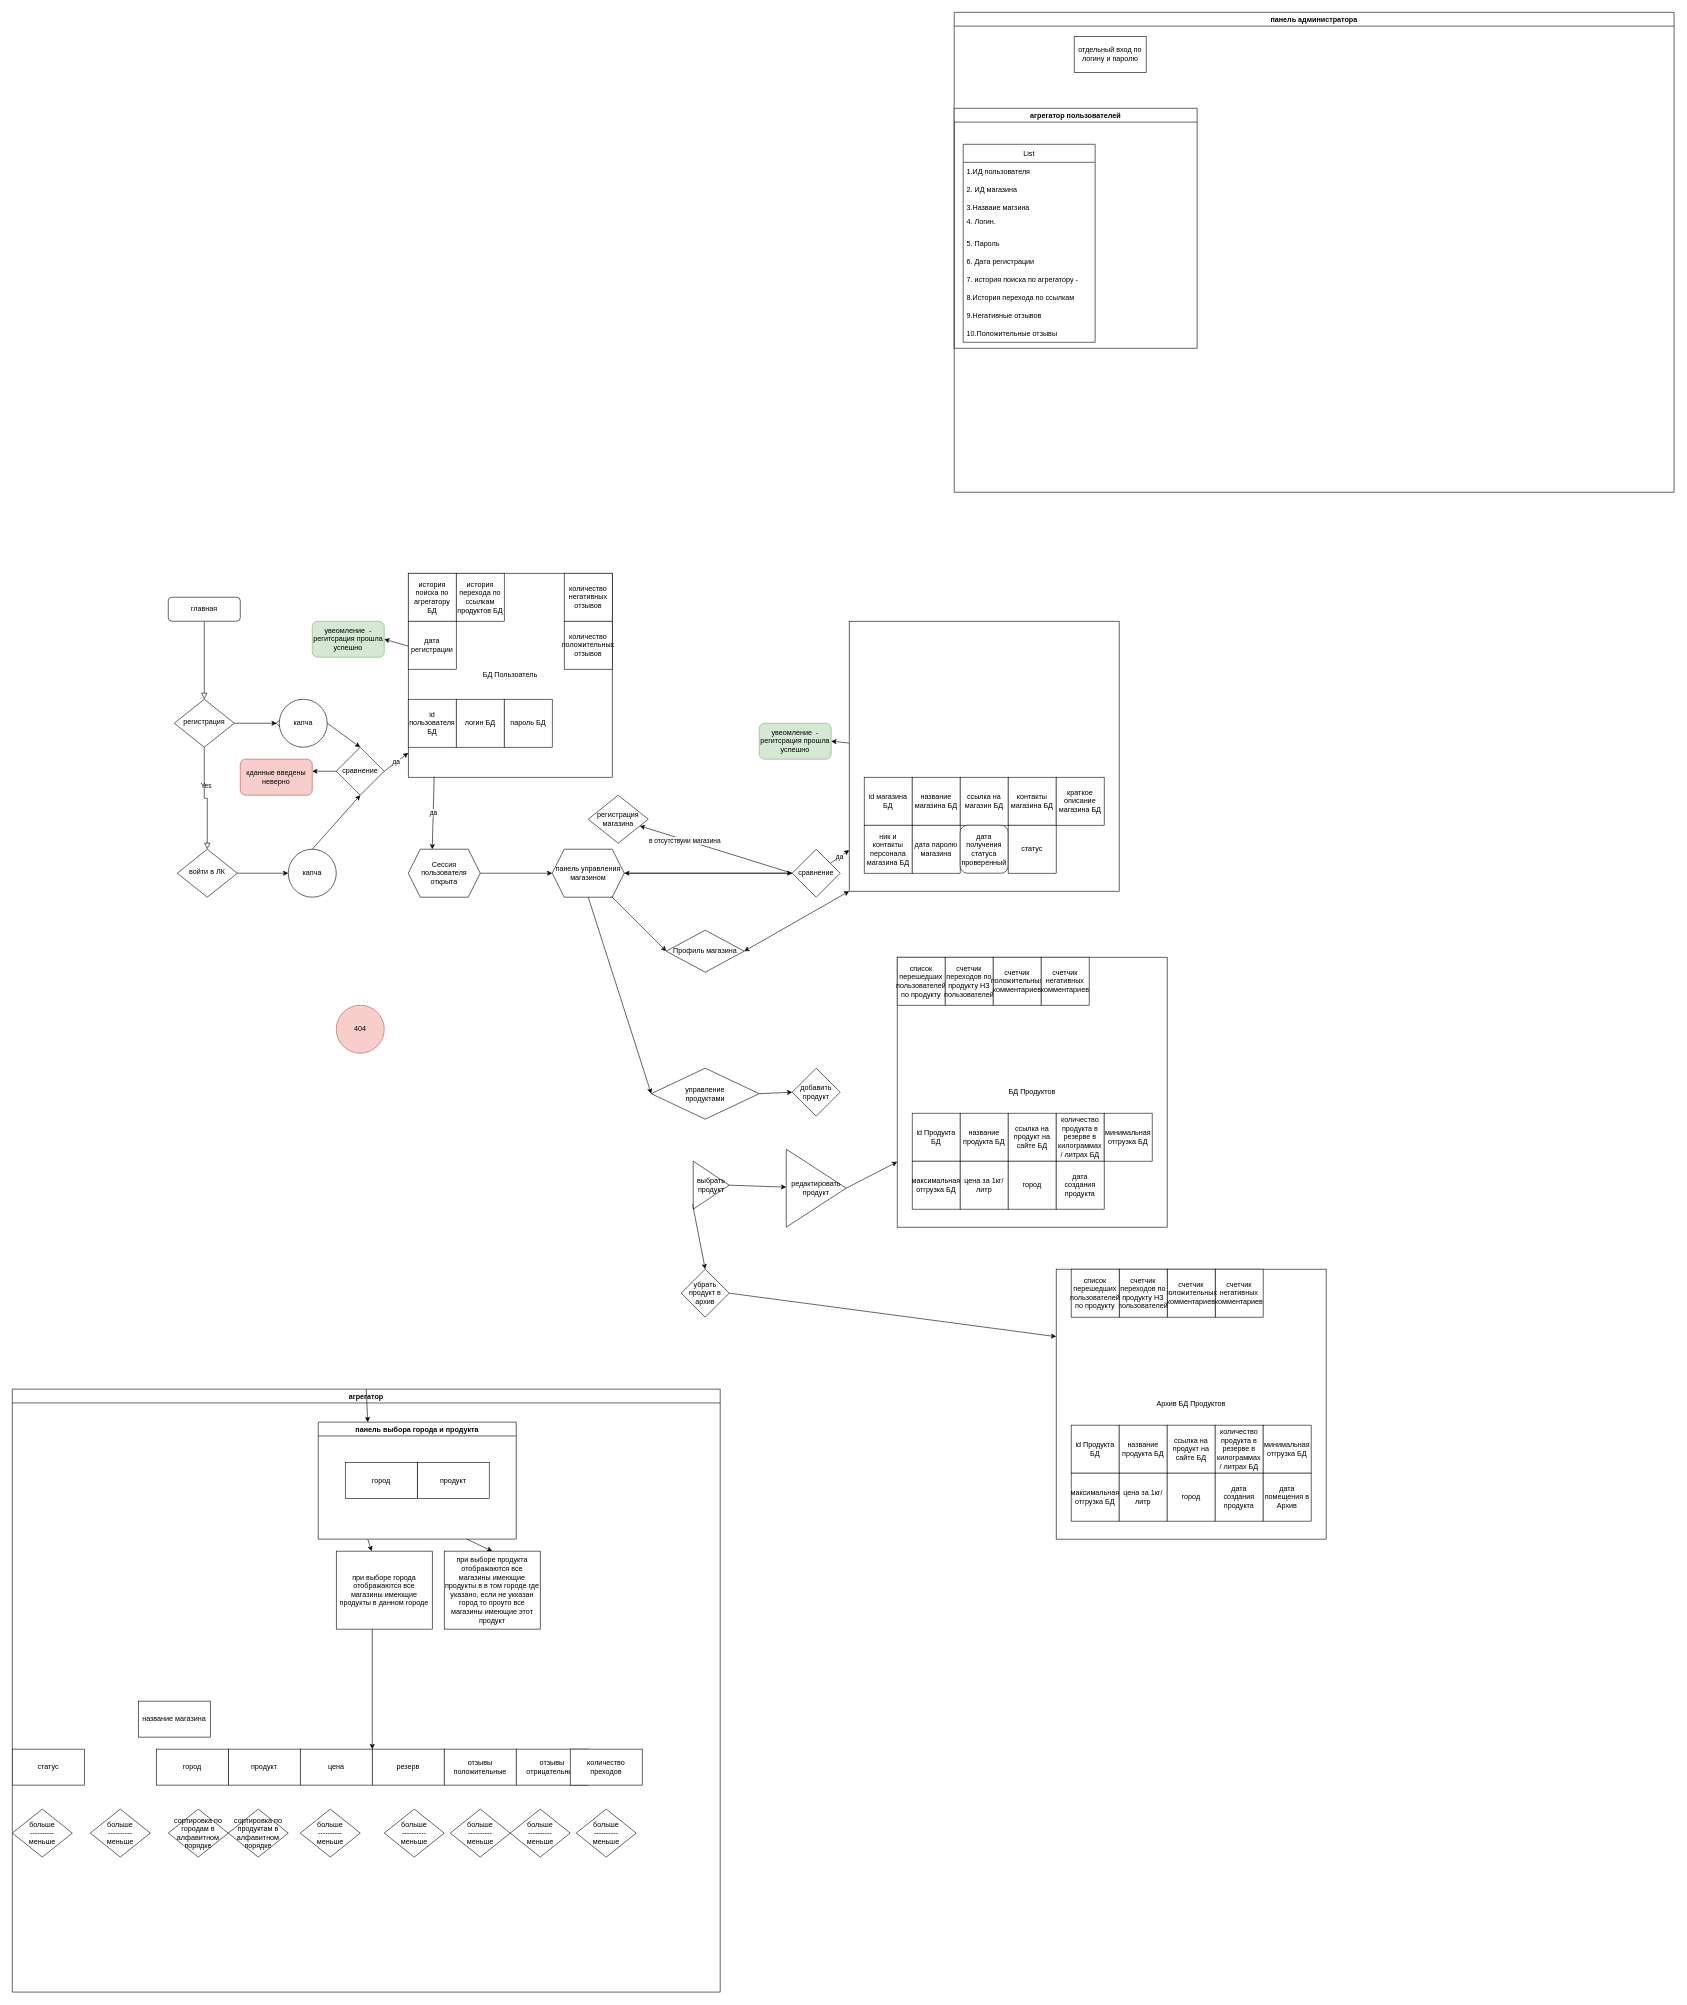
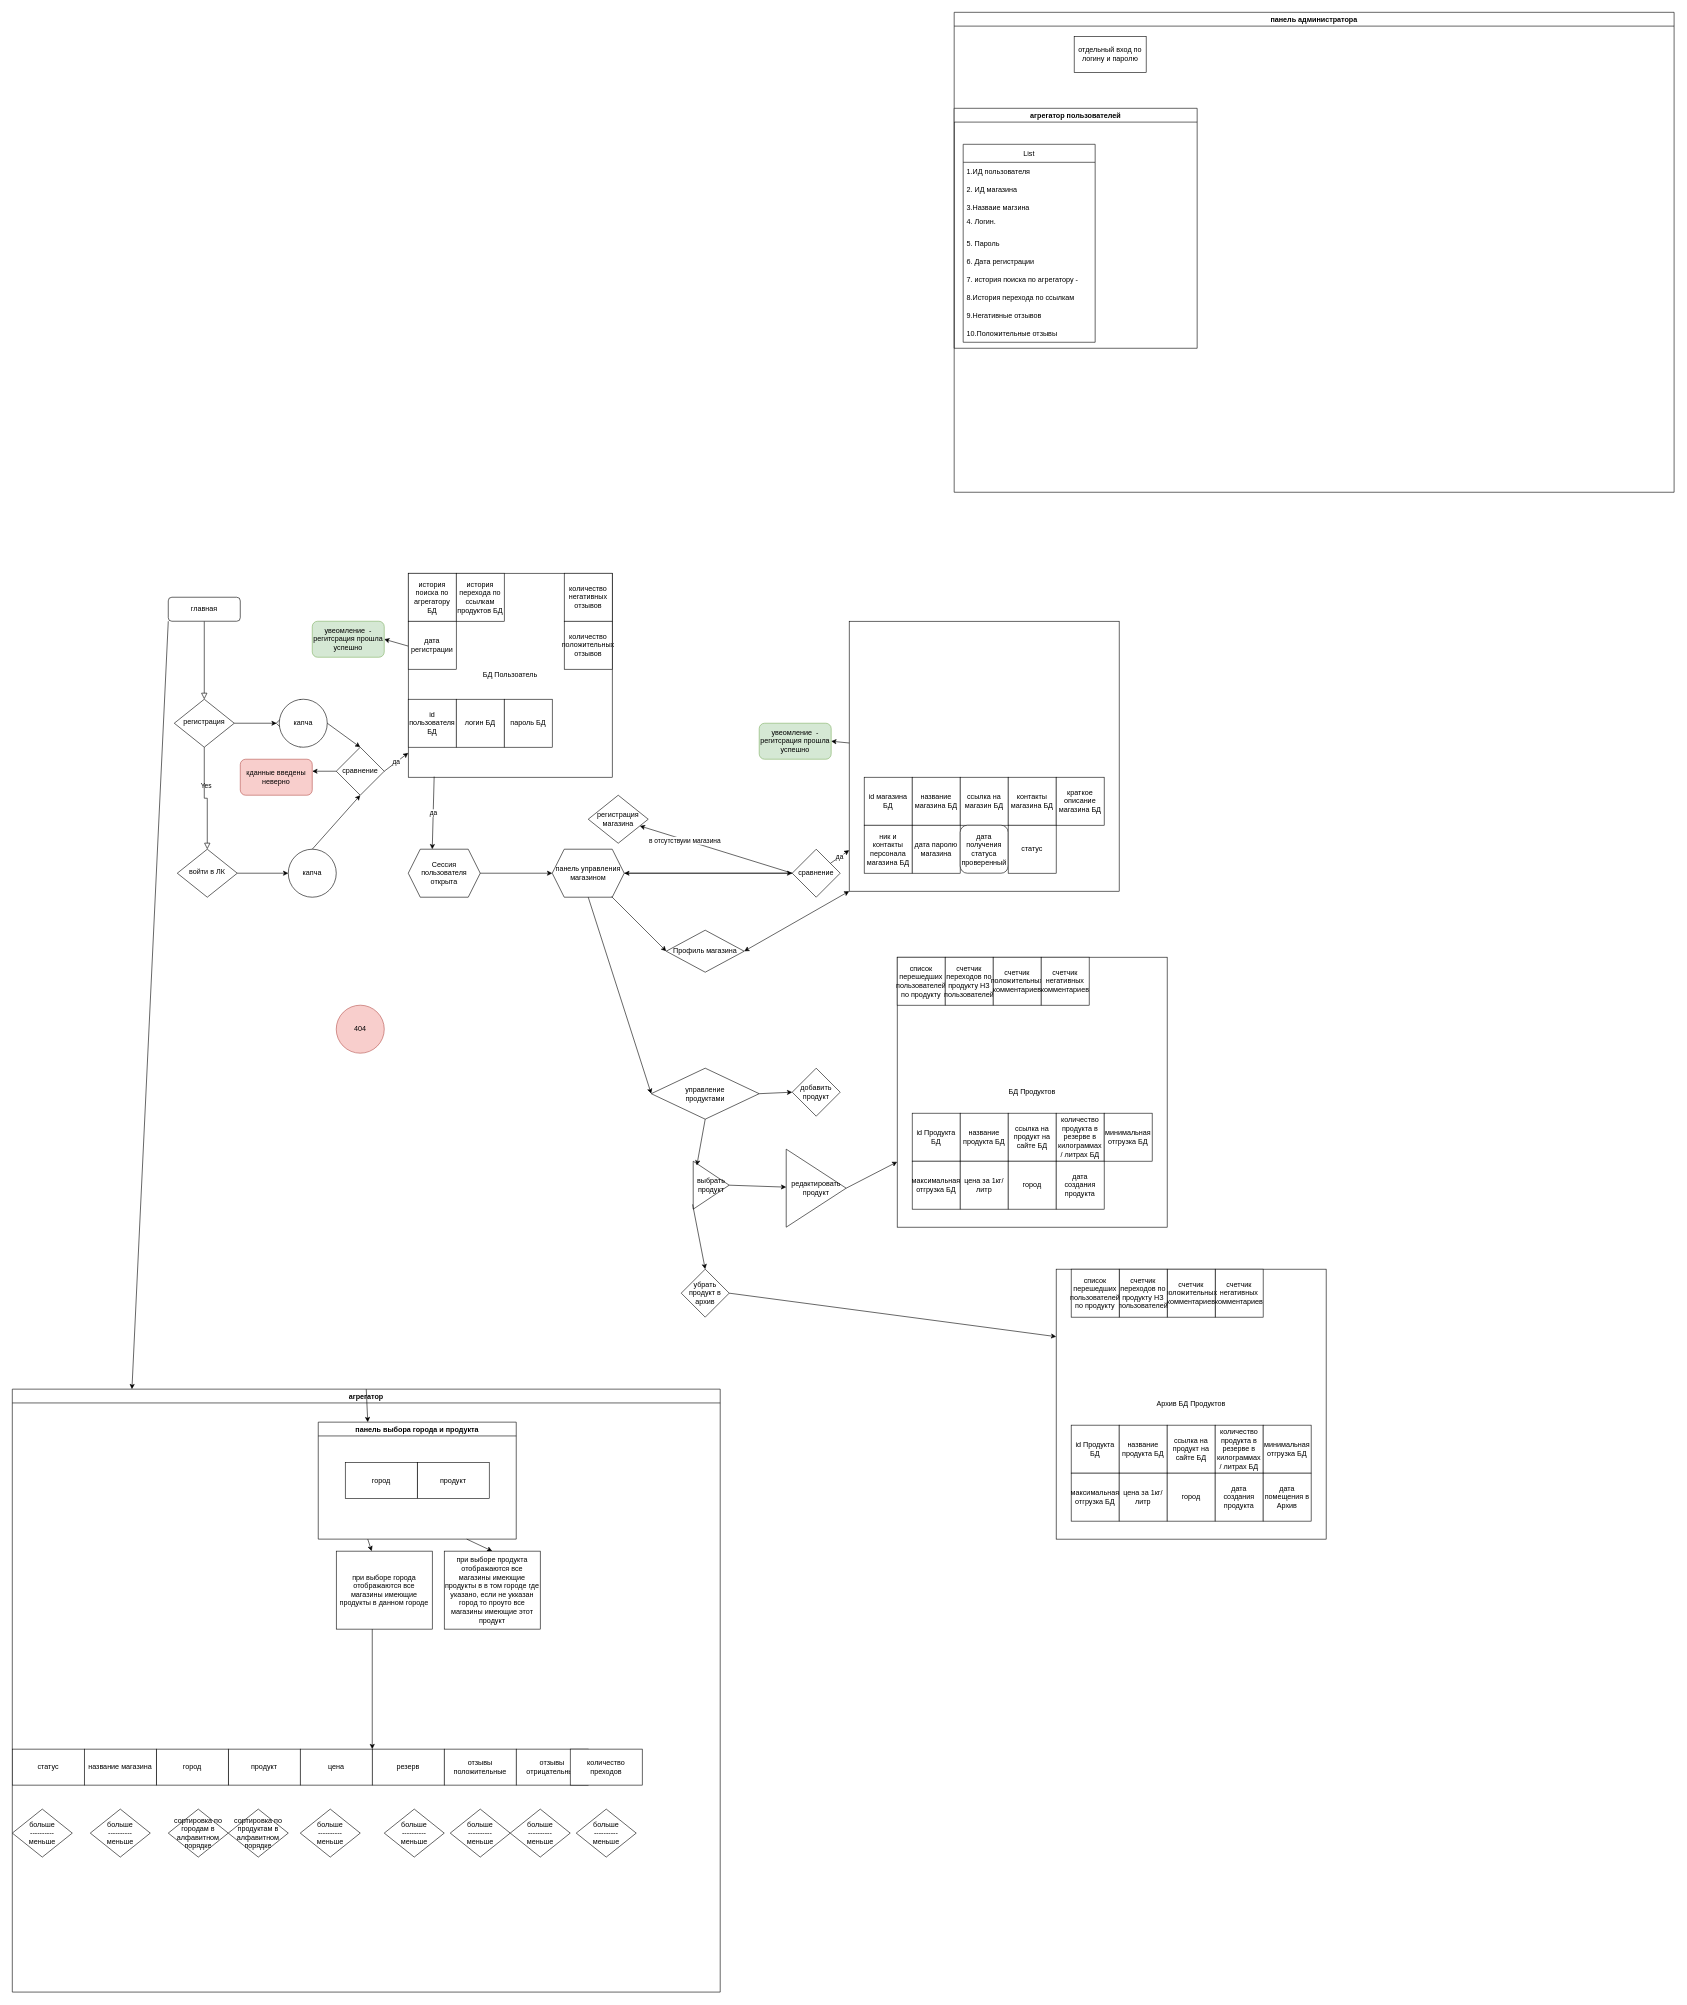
none -> (701, 1141)
none -> (132, 1378)
(174, 1719) -> (120, 1767)
